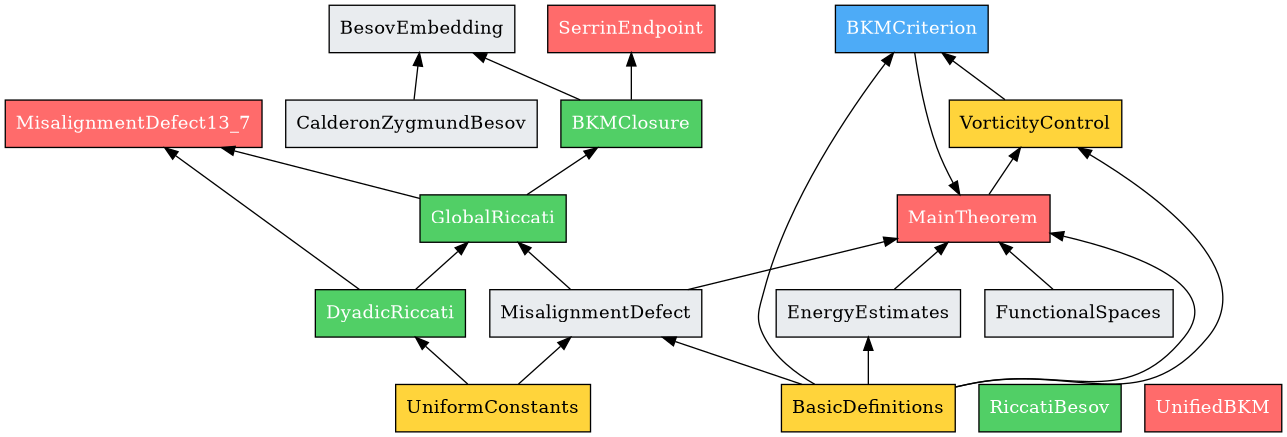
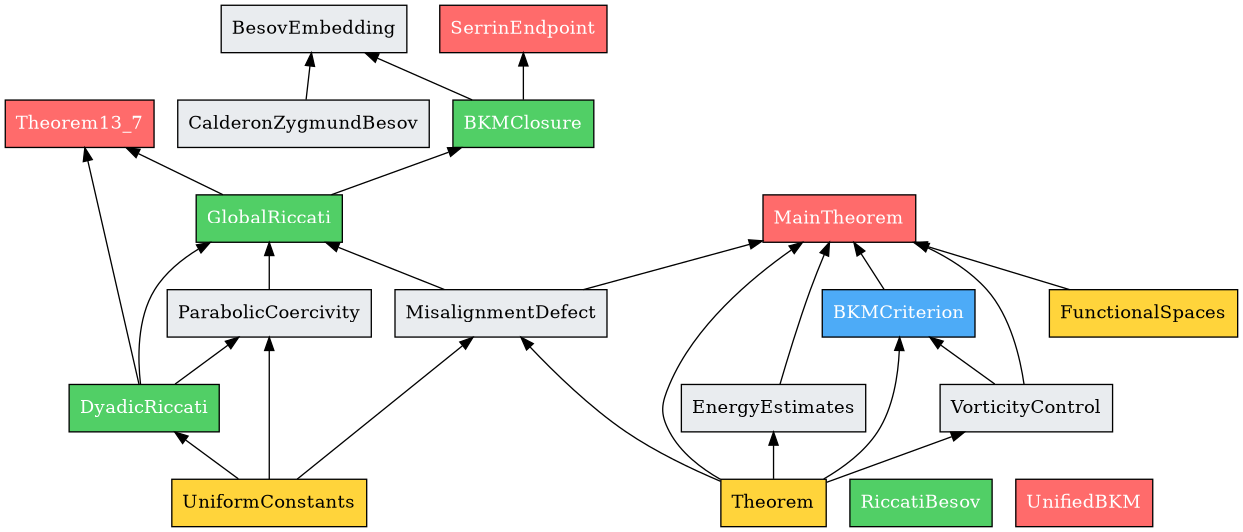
(134, 124) -> (80, 124)
(1036, 124) -> (1026, 408)
(1001, 177) -> (996, 302)
none -> (269, 313)
(1079, 313) -> (1144, 313)
(868, 408) -> (774, 503)
